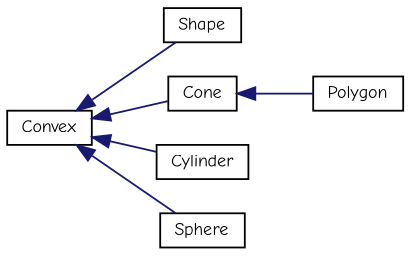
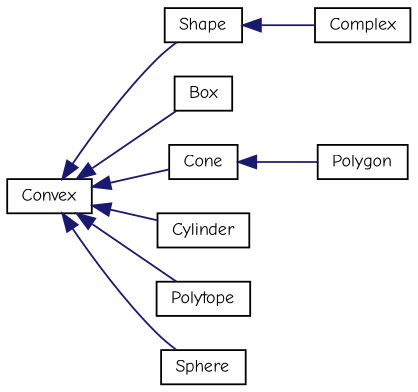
none -> (363, 25)
none -> (203, 94)
none -> (203, 299)
